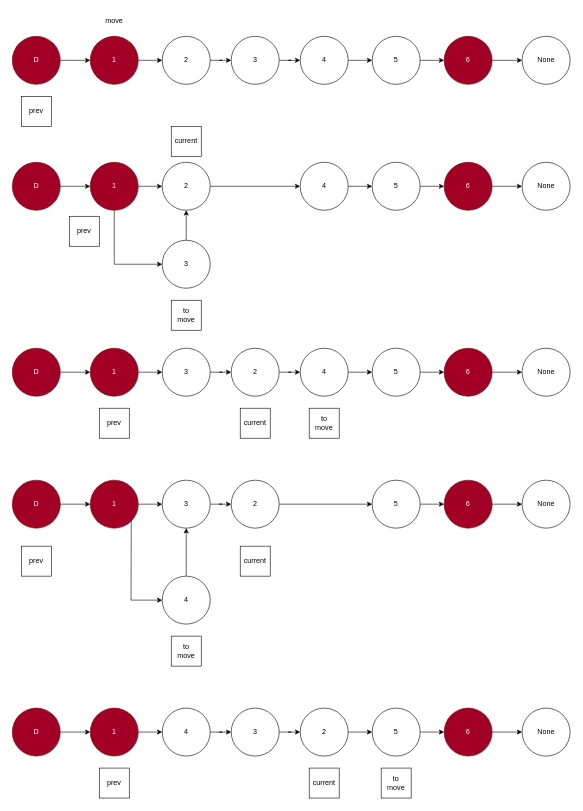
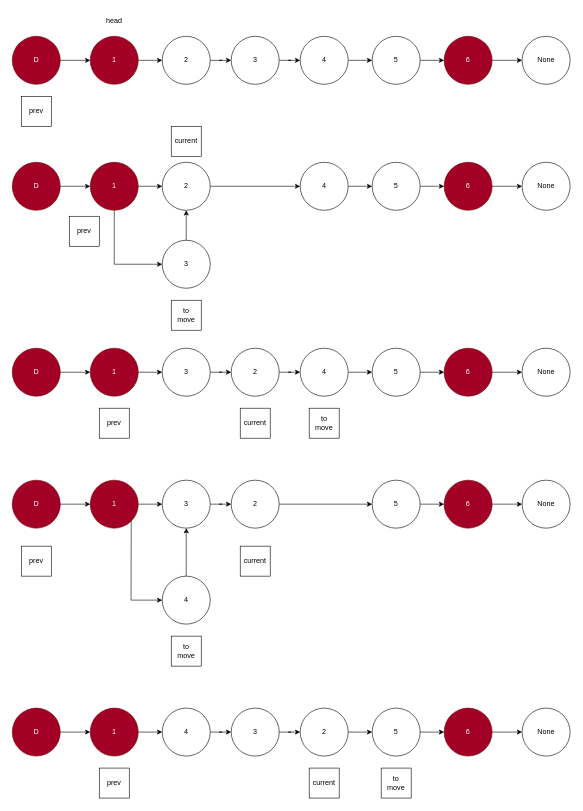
(114, 21) -> (114, 21)
